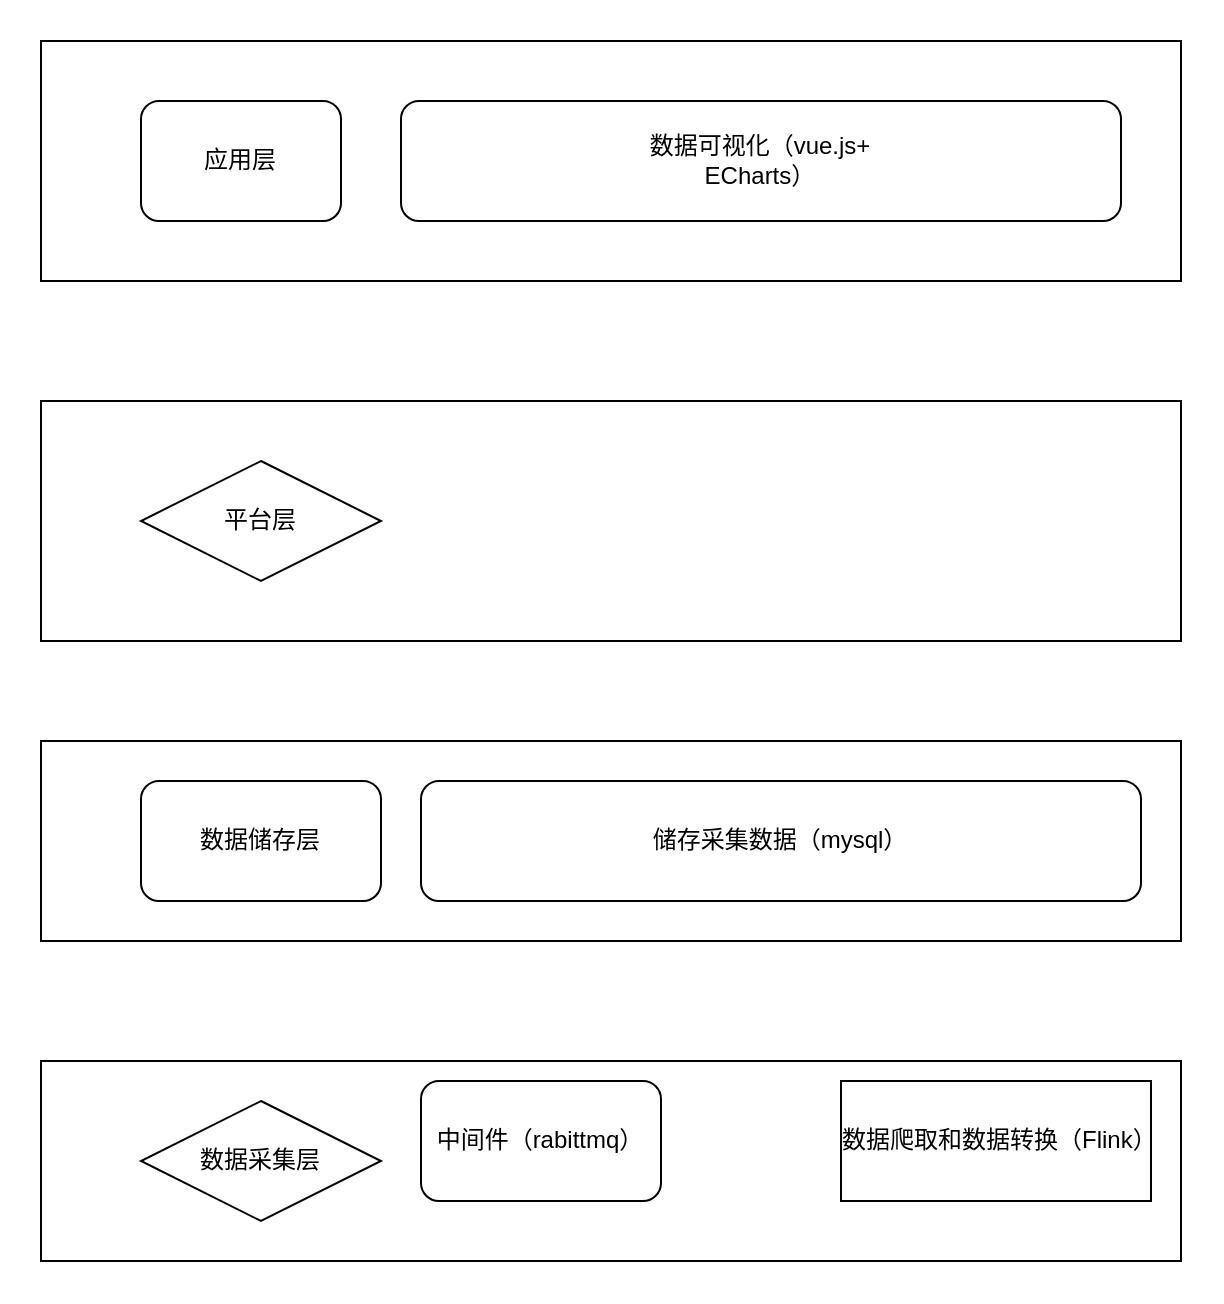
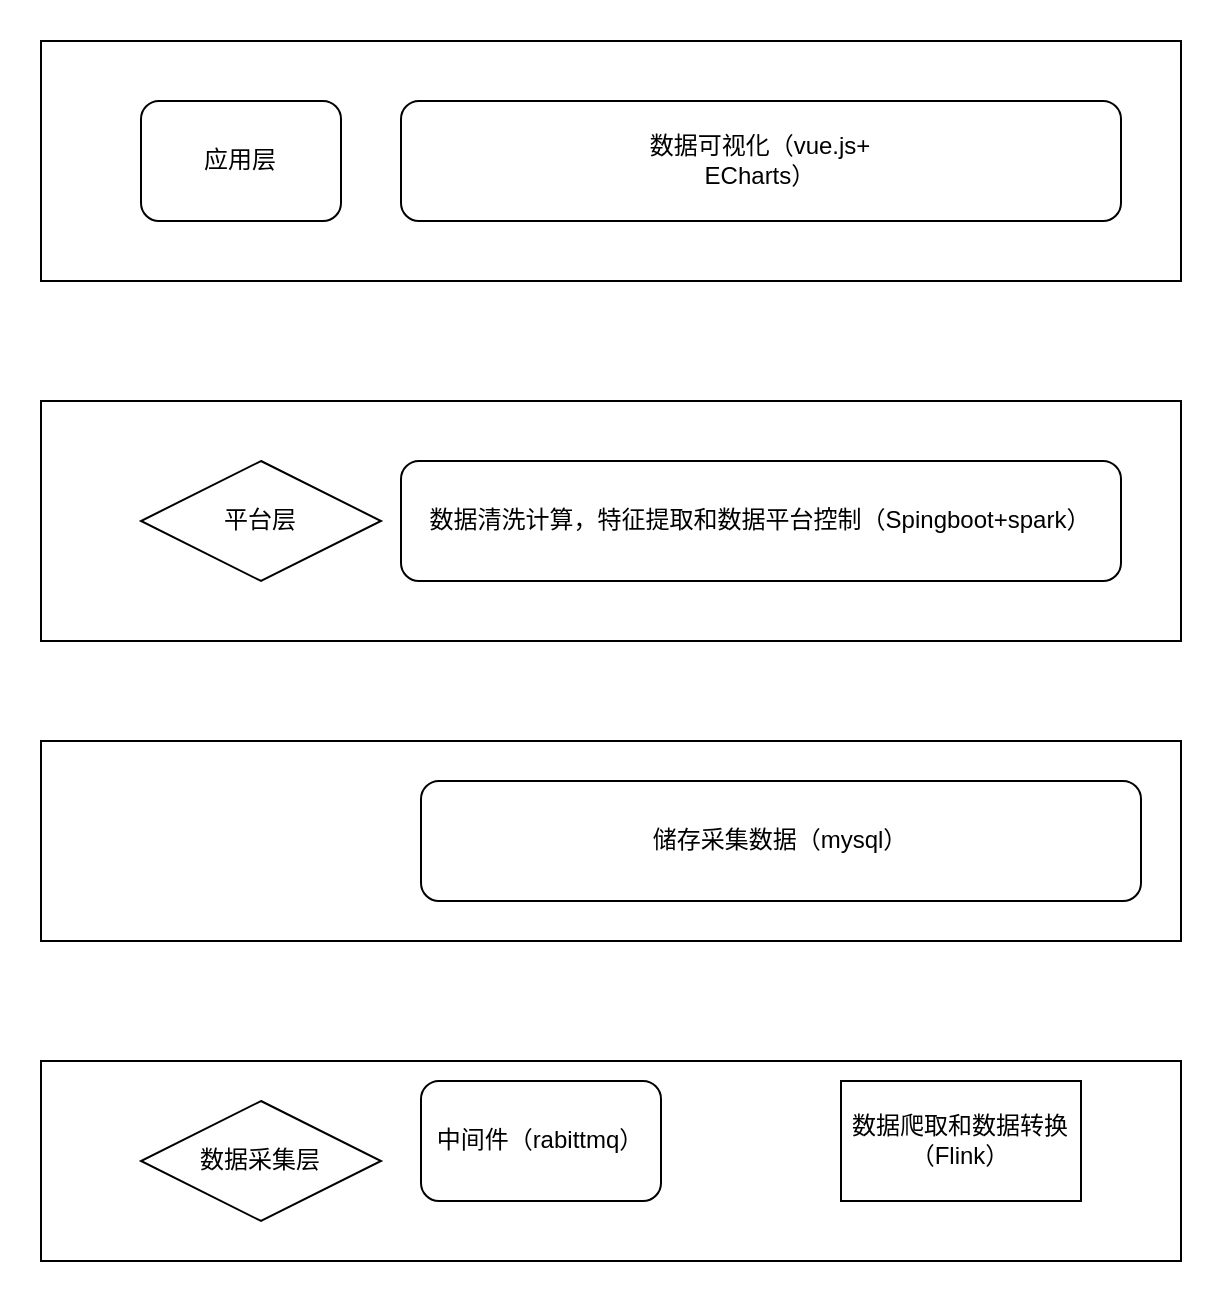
none -> (761, 521)
(261, 841) -> none
(996, 1141) -> (961, 1141)
